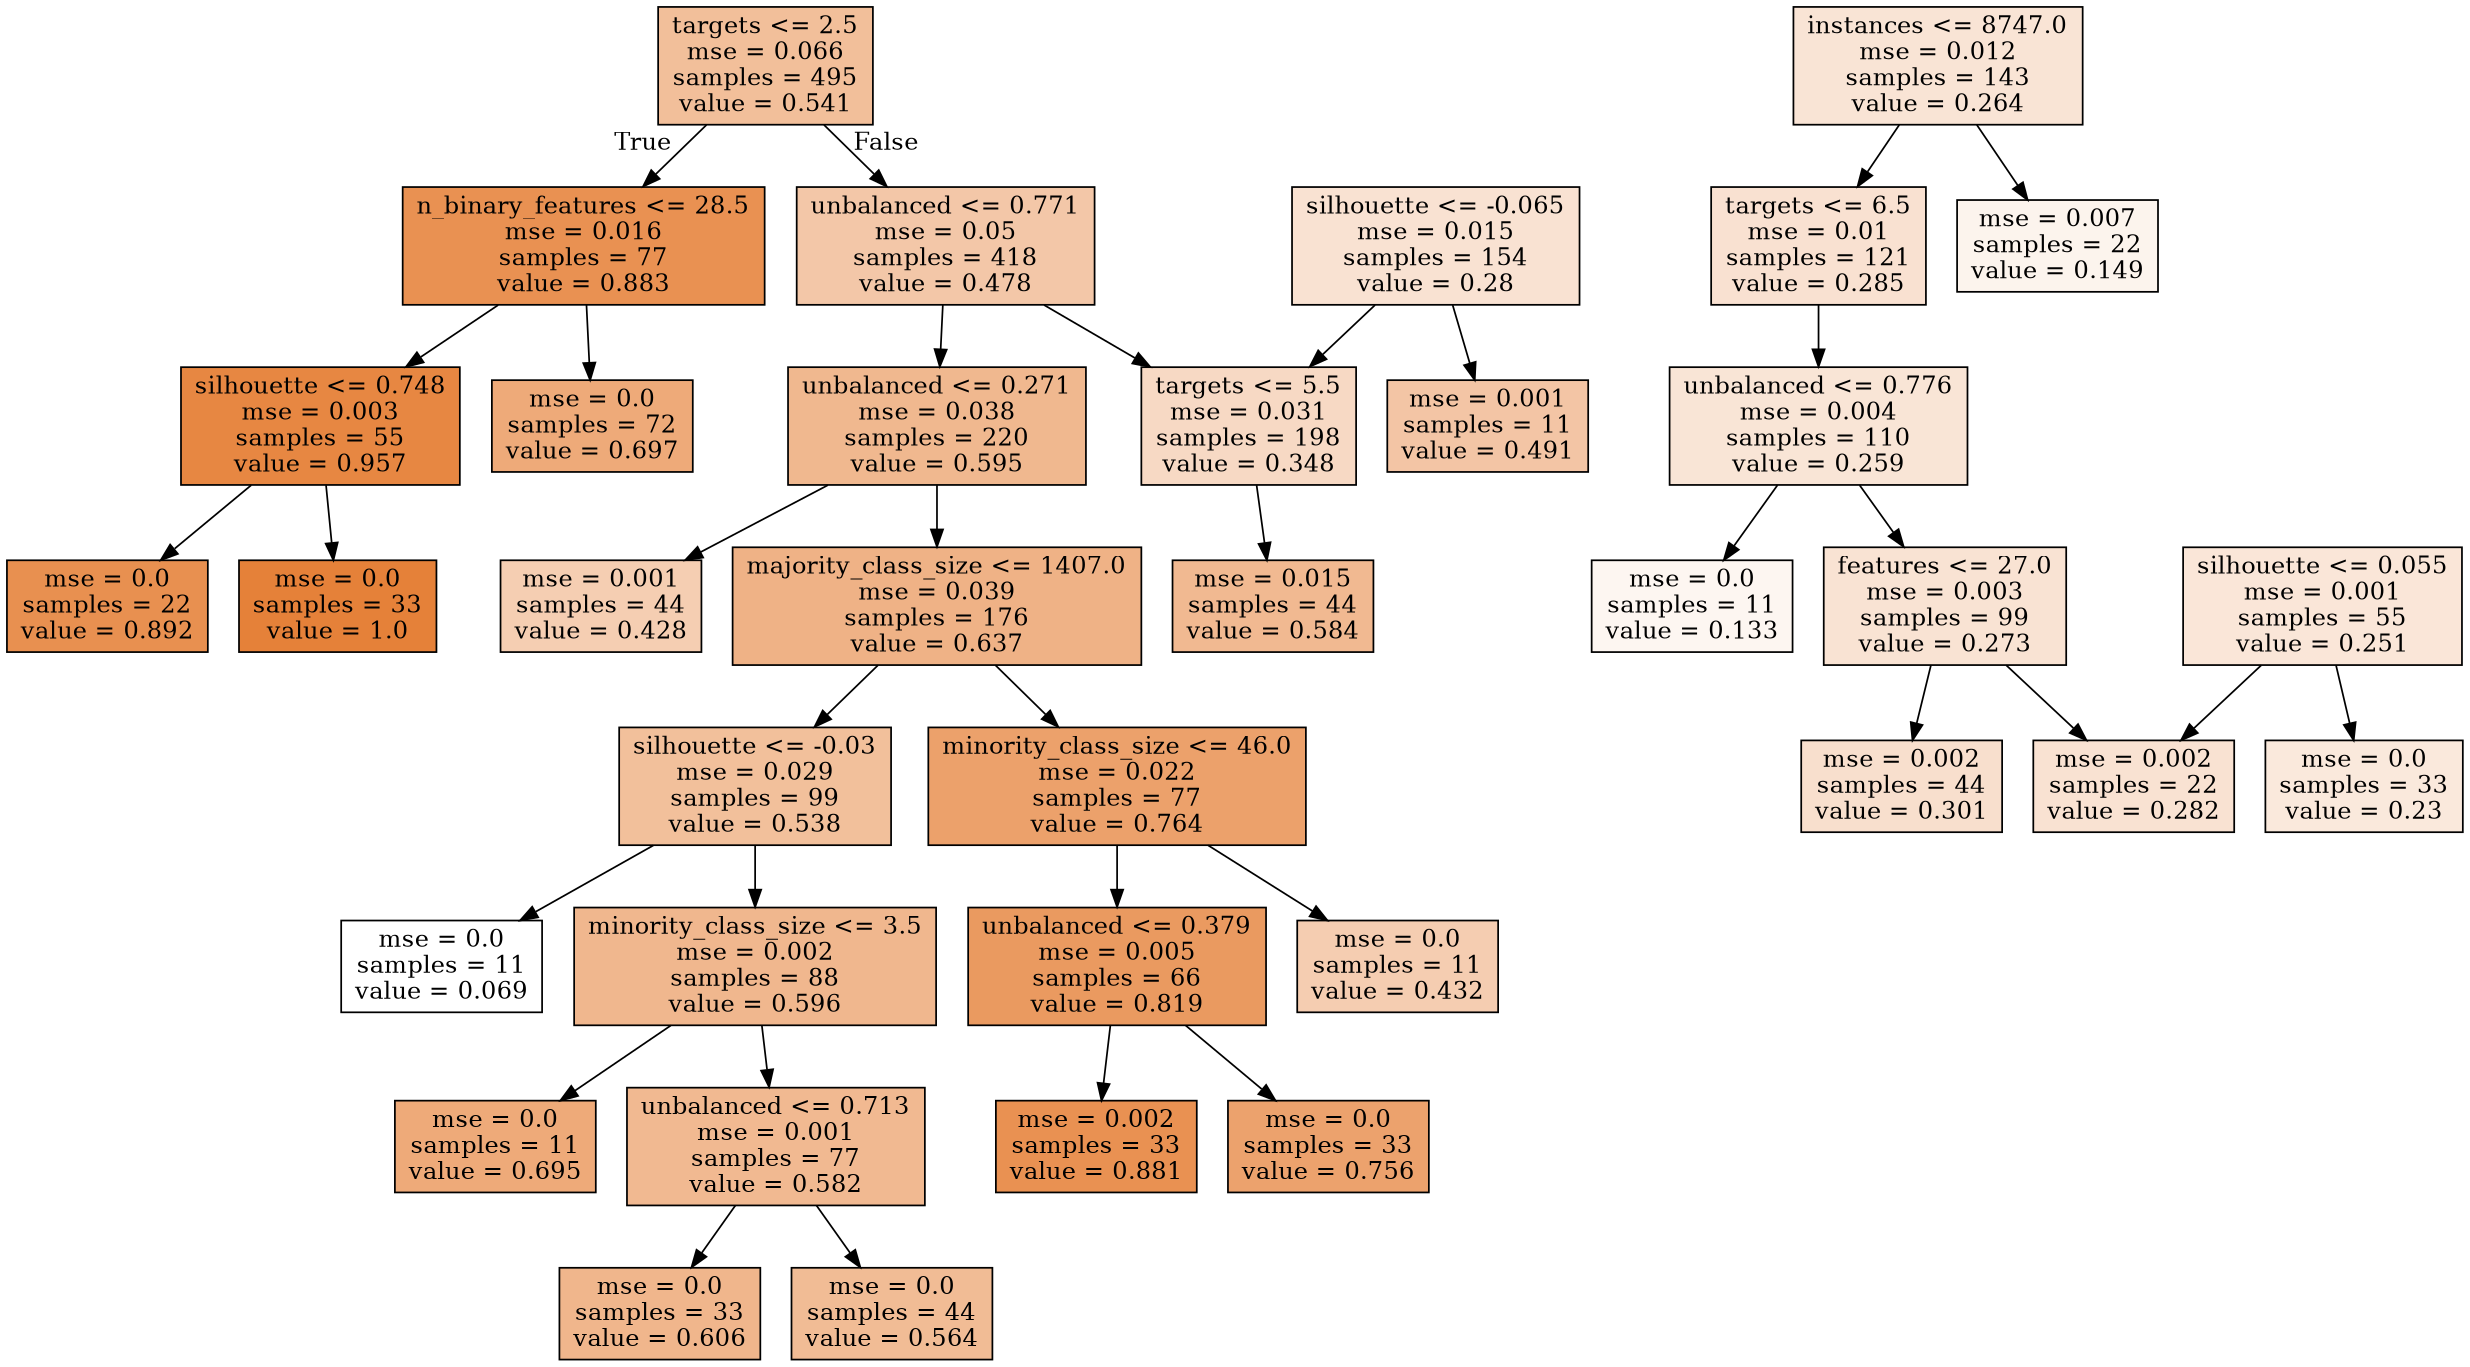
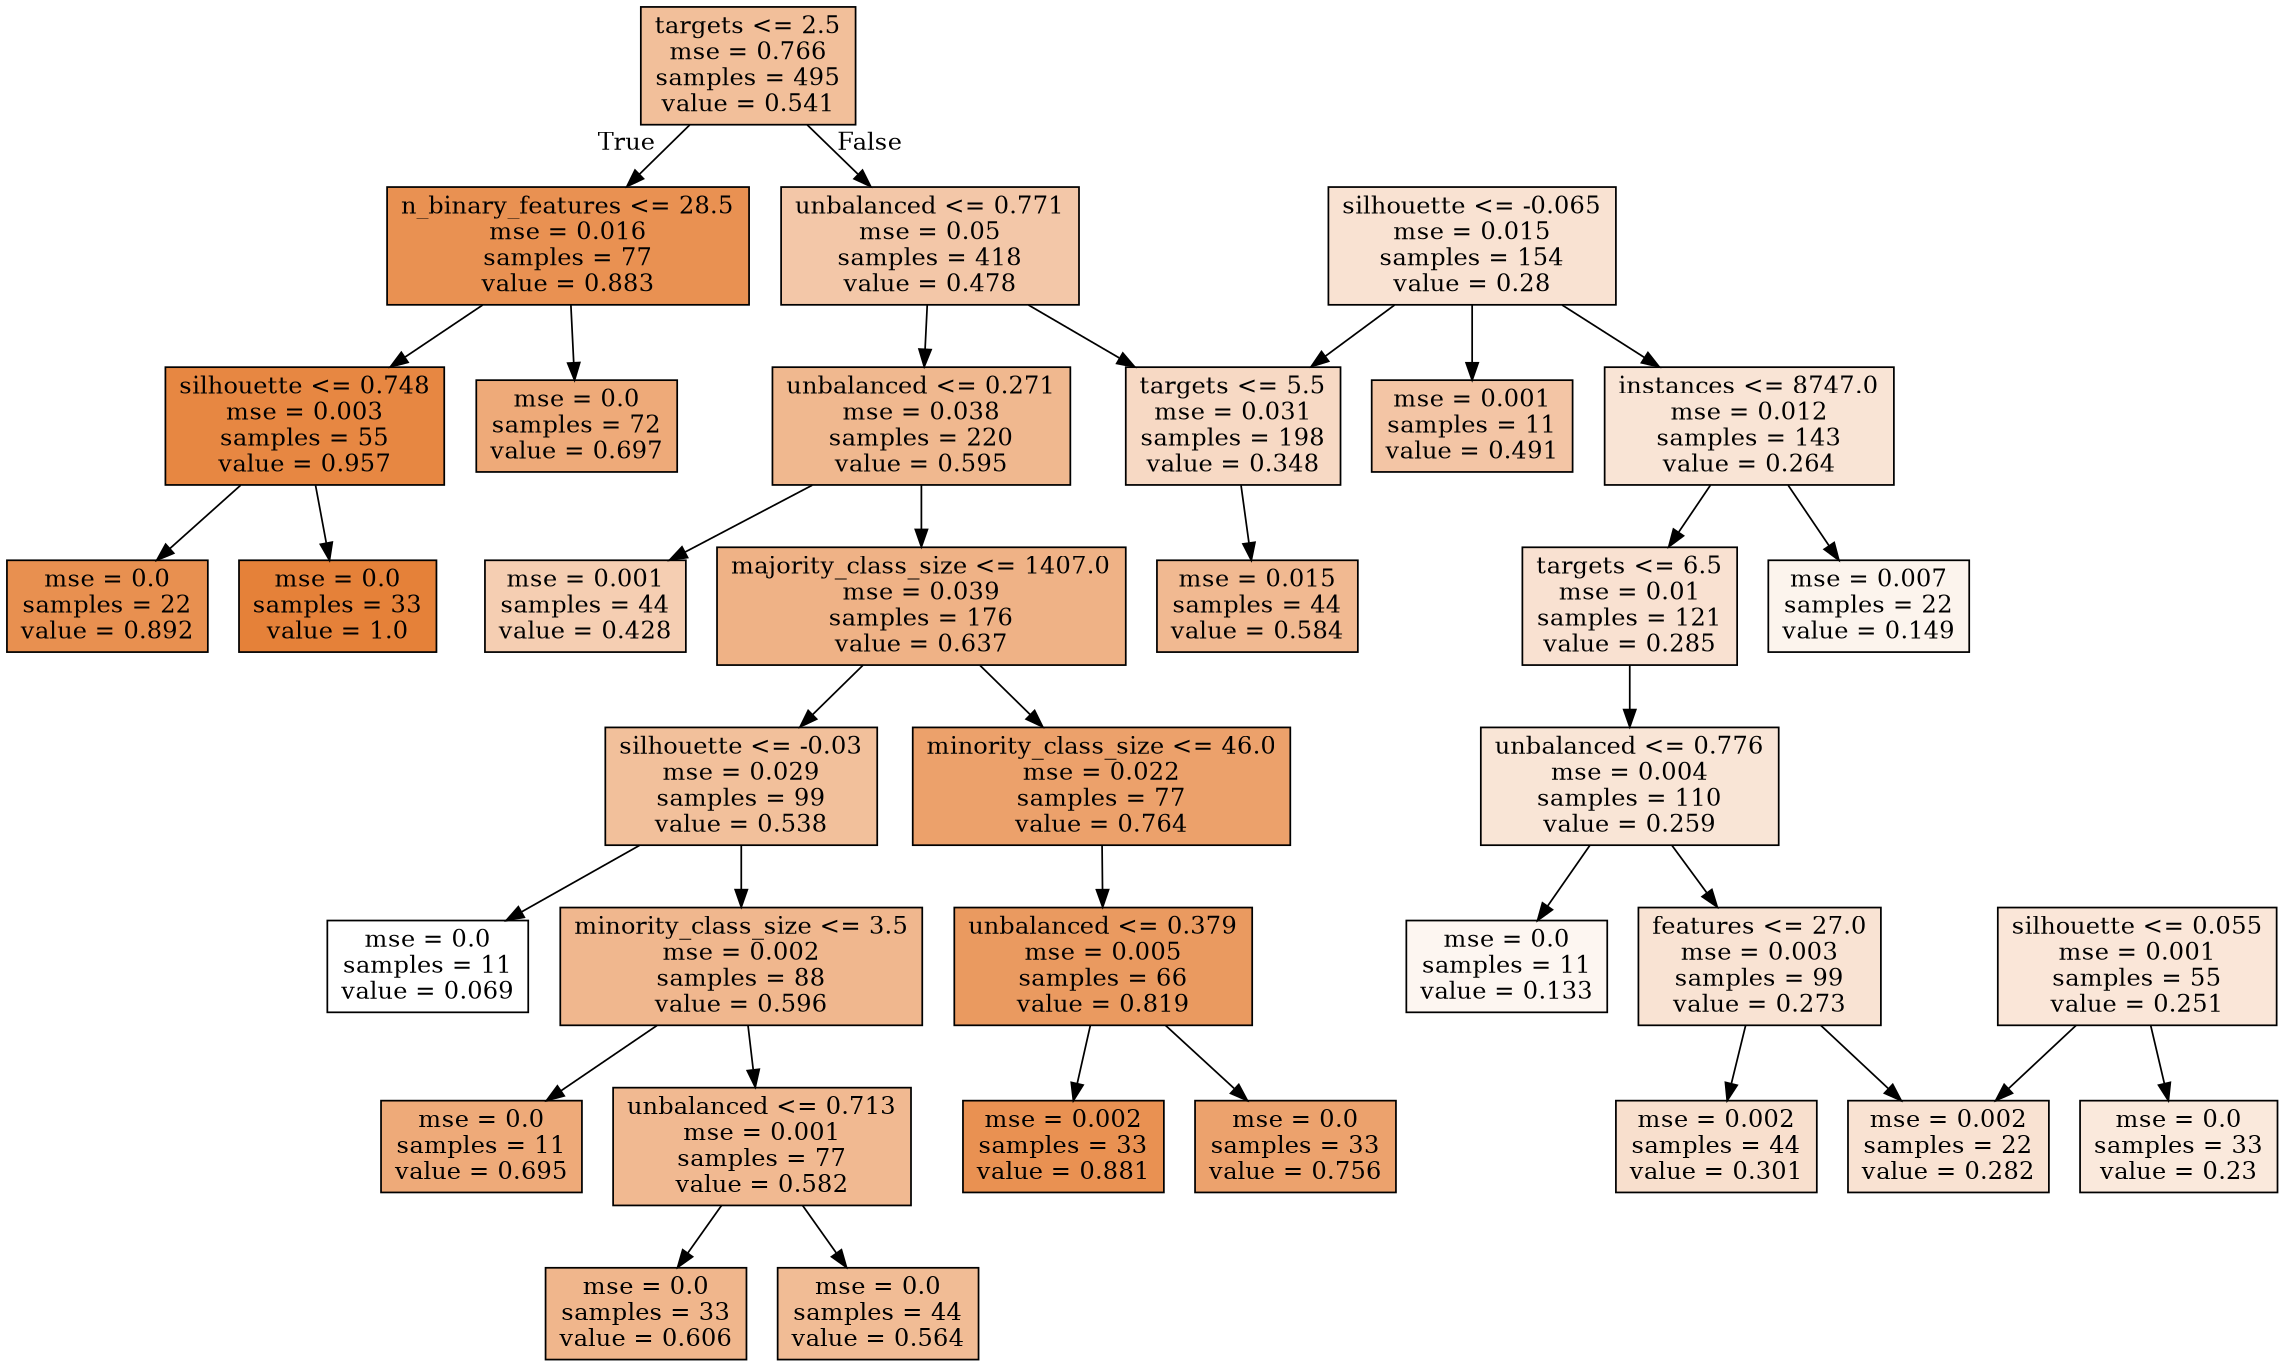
(766, 66) -> (748, 66)
none -> (1603, 331)
(1398, 966) -> none
